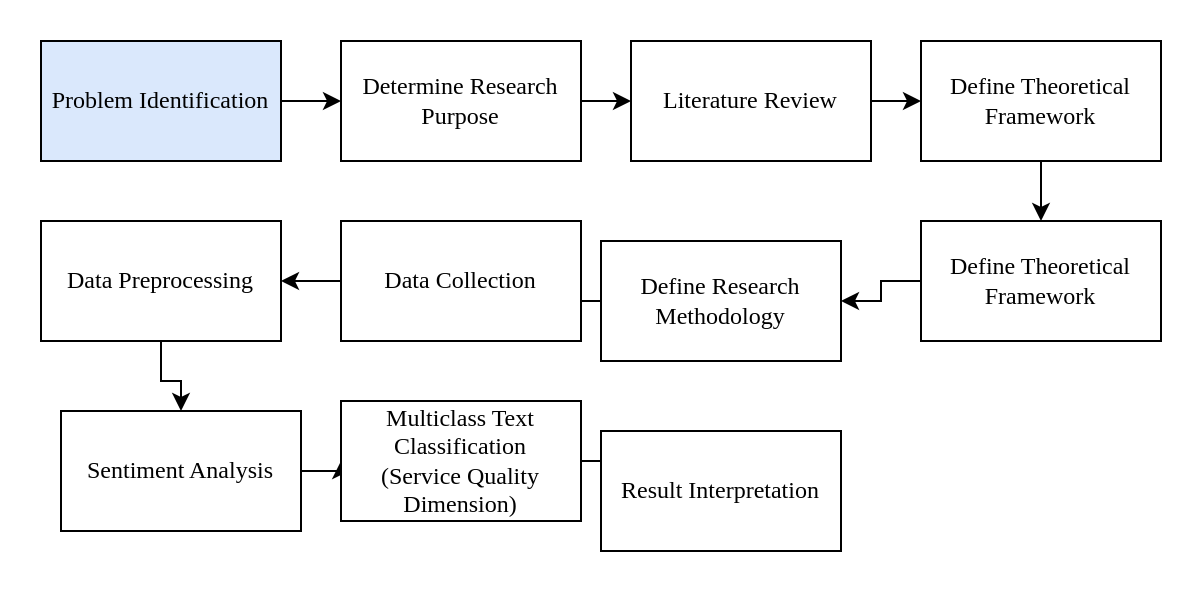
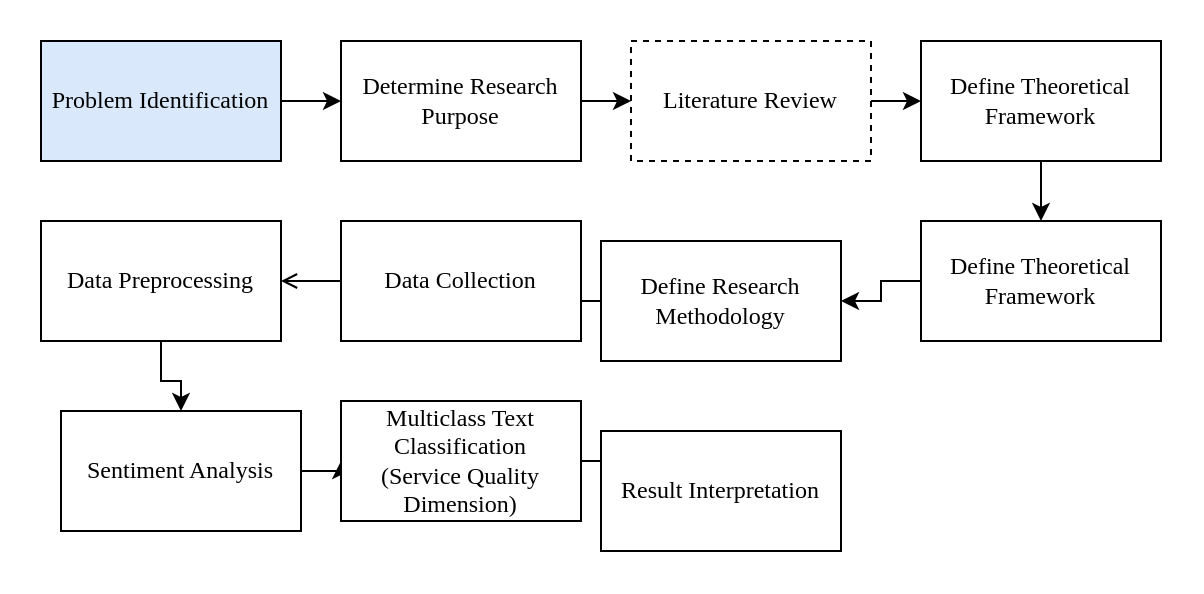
(751, 101) -> (751, 101)
(296, 281) -> (293, 281)
